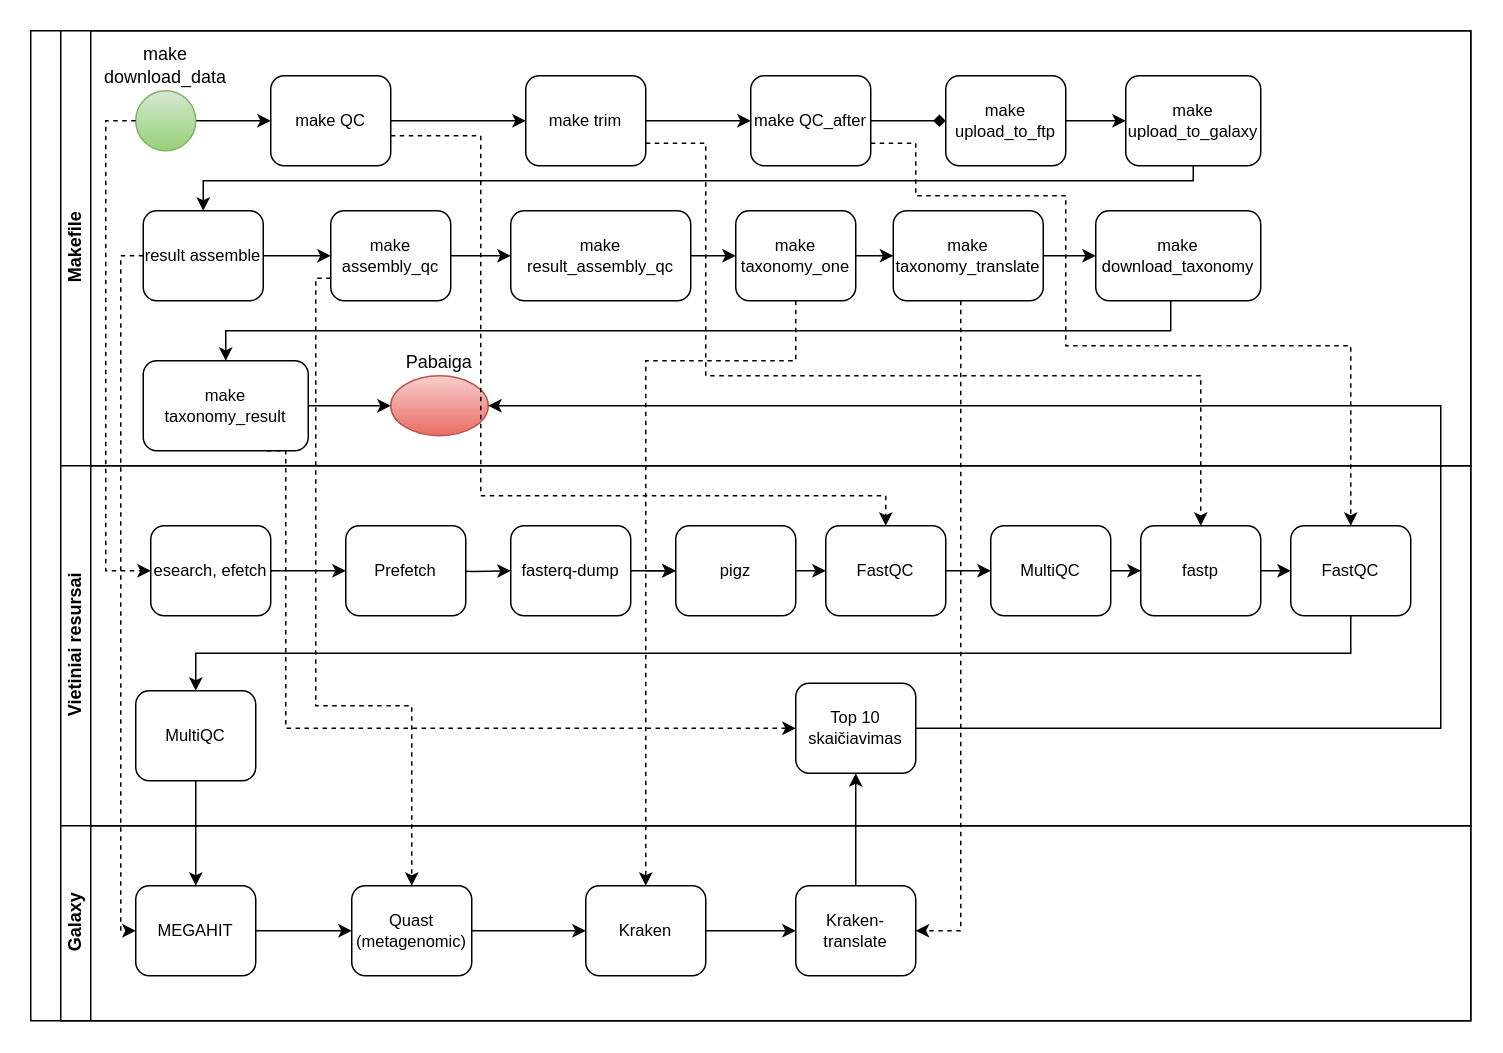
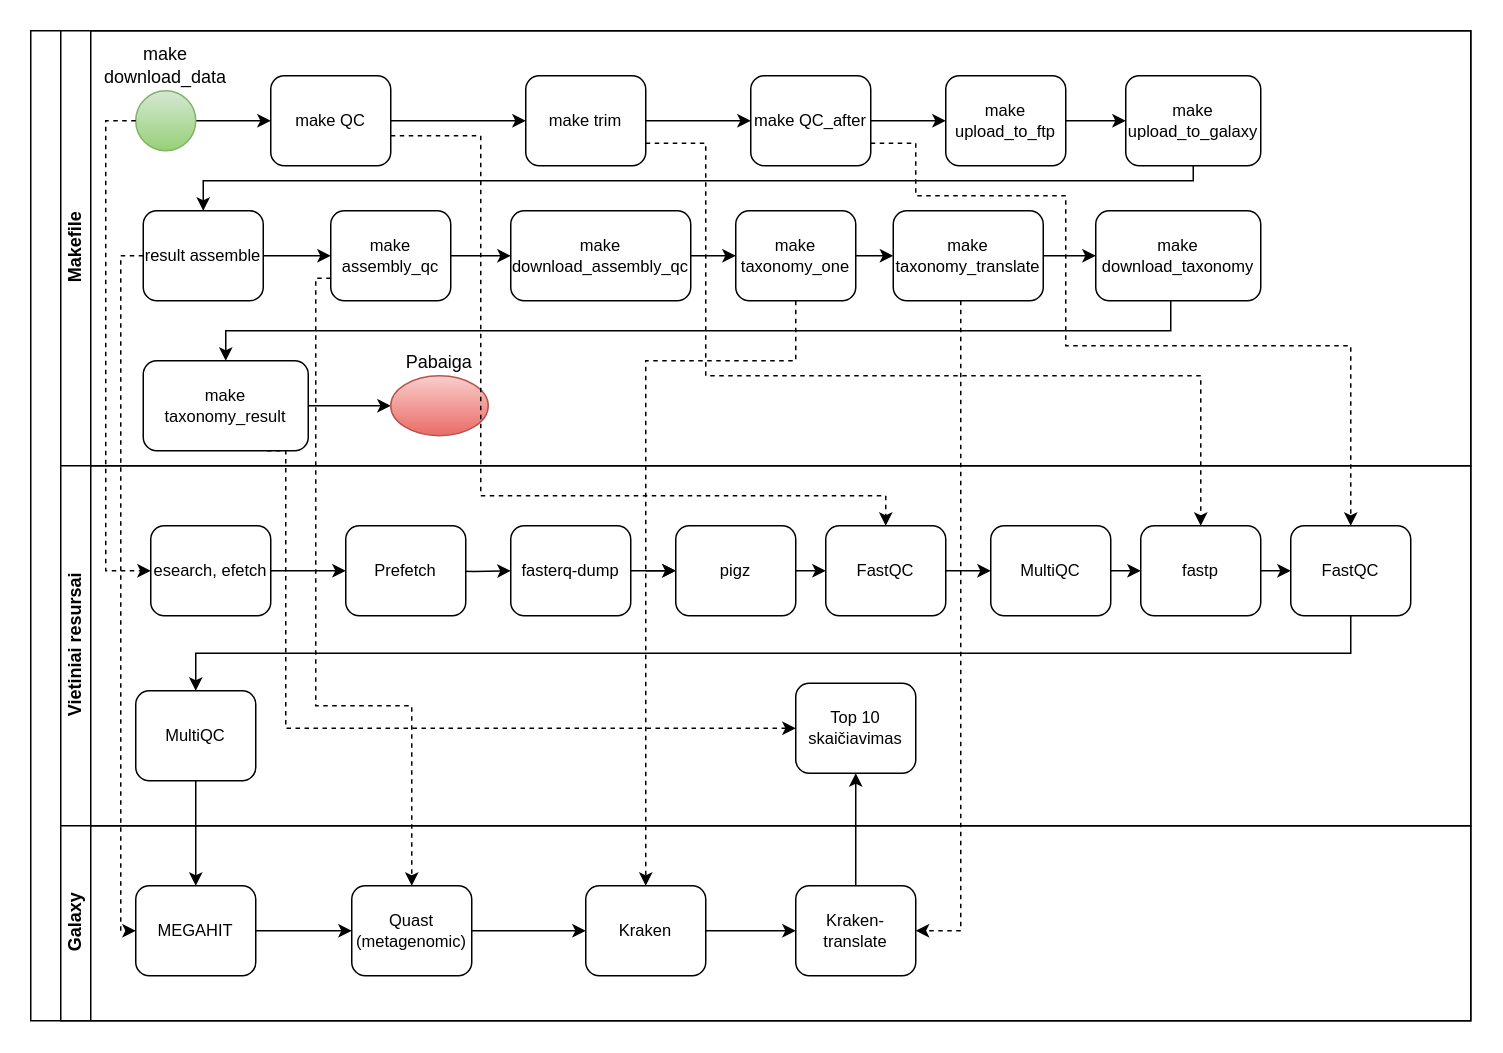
(933, 121) -> (934, 121)
(601, 256) -> (601, 256)
(1394, 406) -> none
